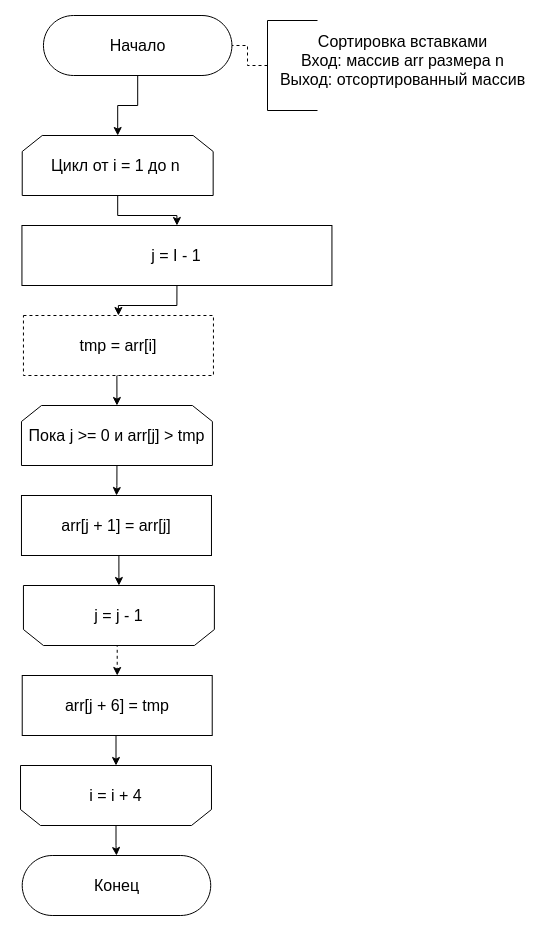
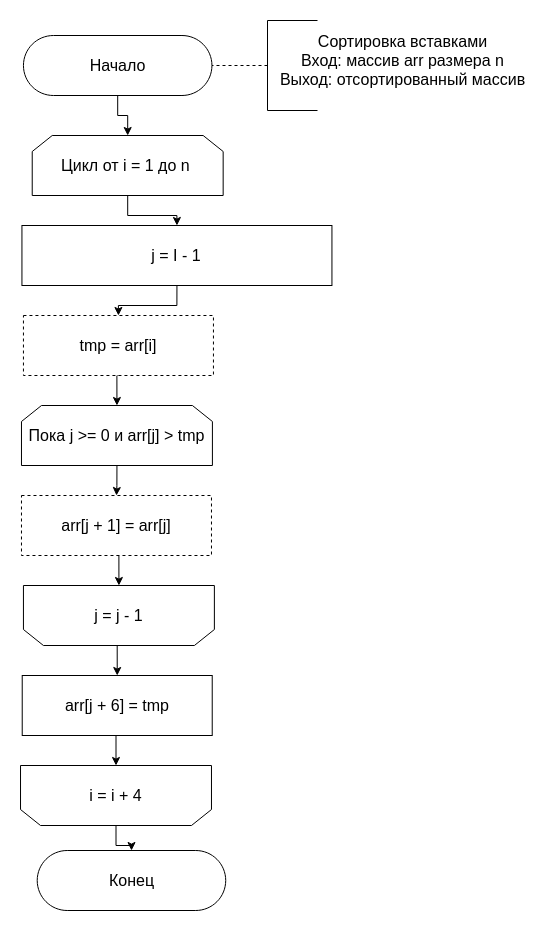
(138, 46) -> (118, 66)
(118, 166) -> (128, 166)
(116, 526) -> (116, 526)
(117, 657) -> (117, 657)
(116, 886) -> (131, 881)
